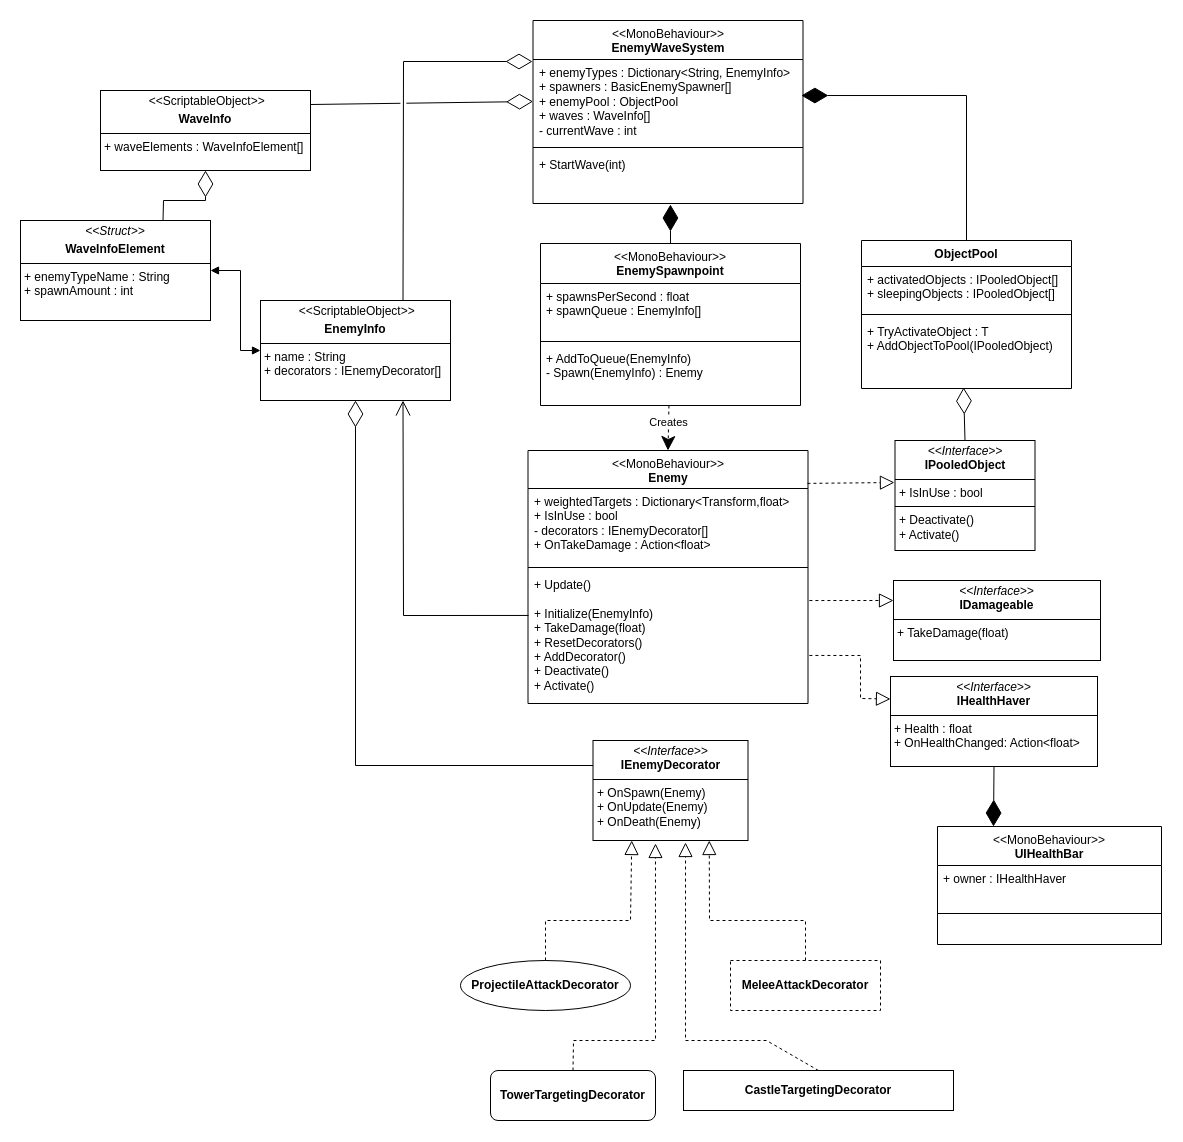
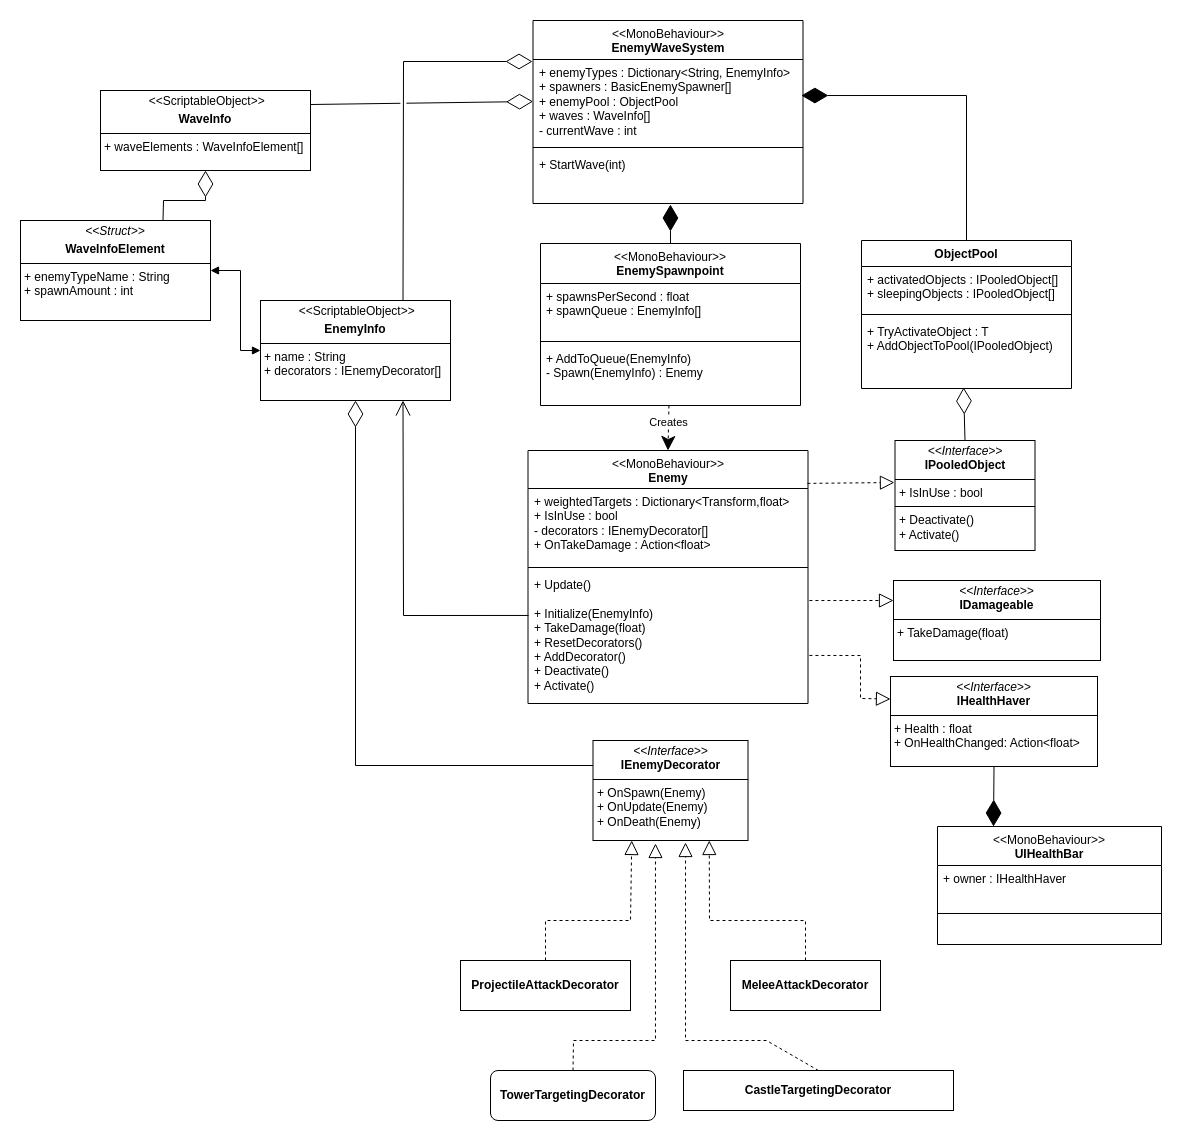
(546, 986) -> (546, 986)
(806, 986) -> (806, 986)
